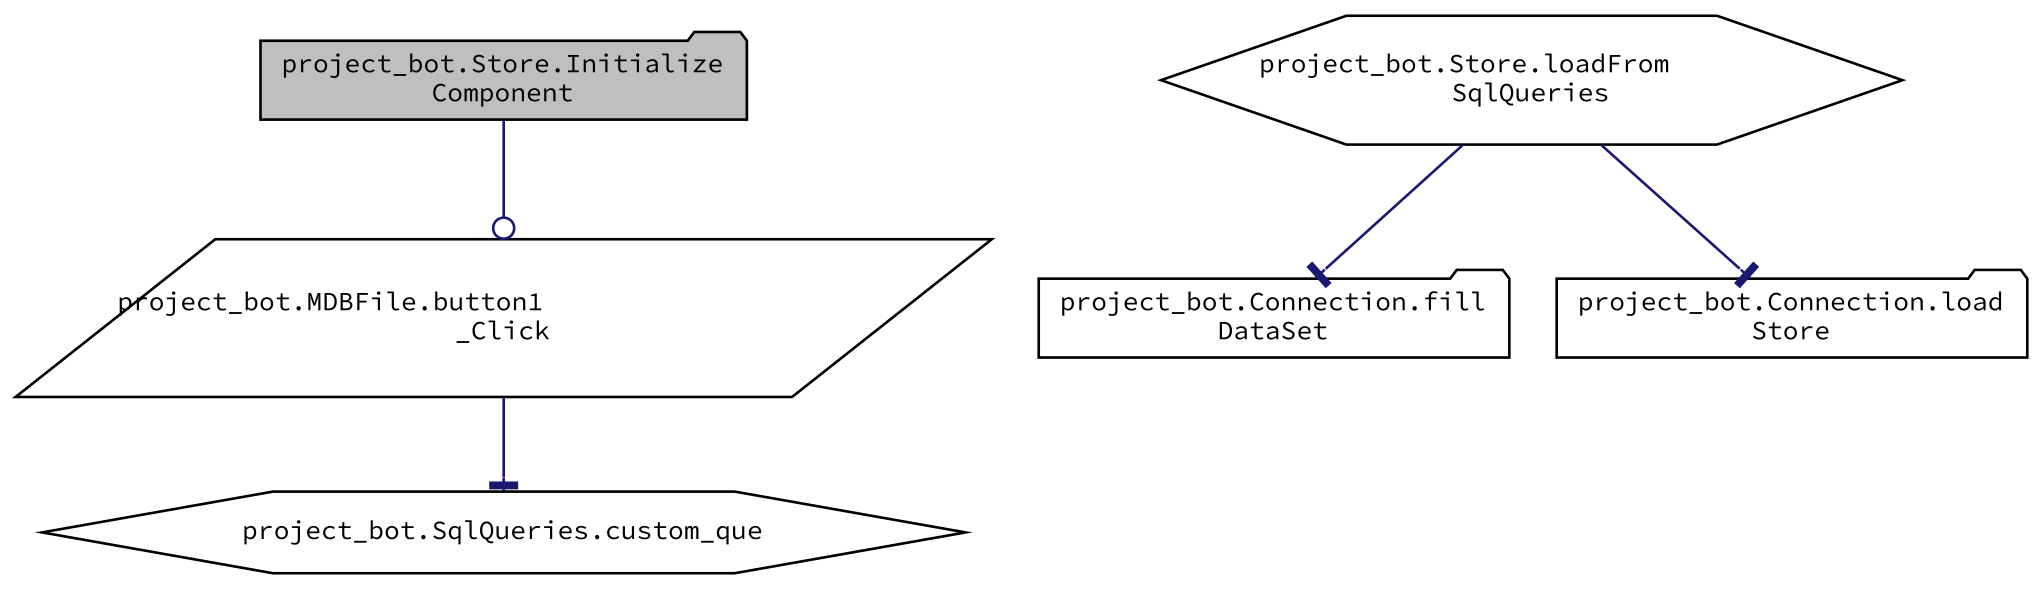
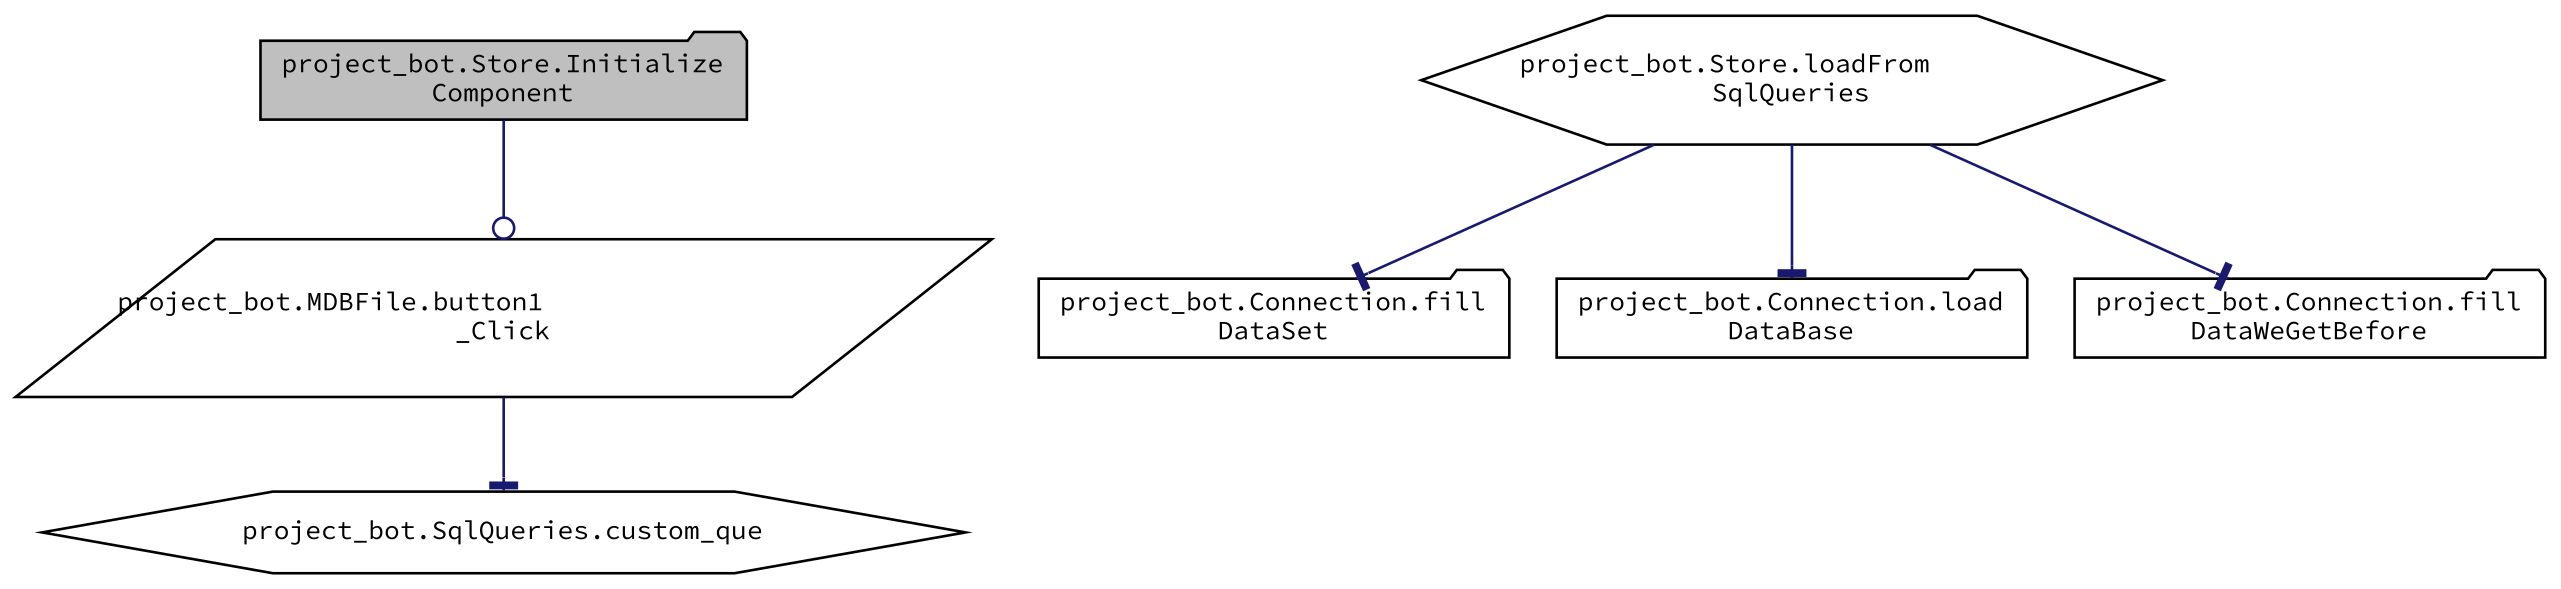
(1792, 318) -> (1792, 318)
none -> (2310, 318)
